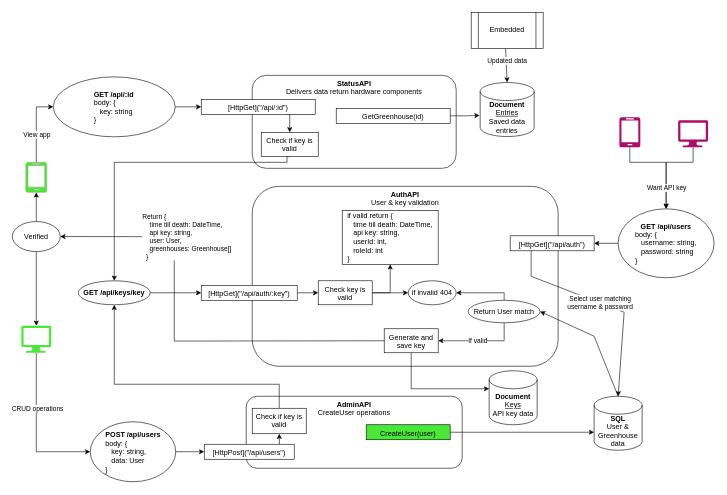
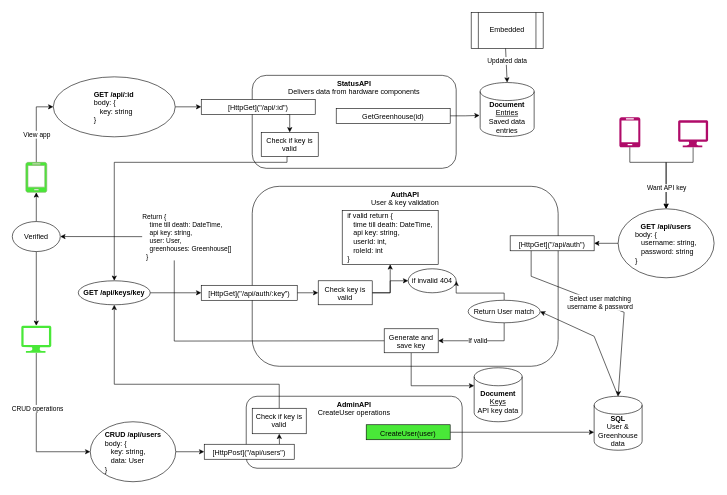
(354, 88) -> (354, 88)
(432, 293) -> (432, 281)
(513, 398) -> (498, 395)
(133, 452) -> (133, 452)
